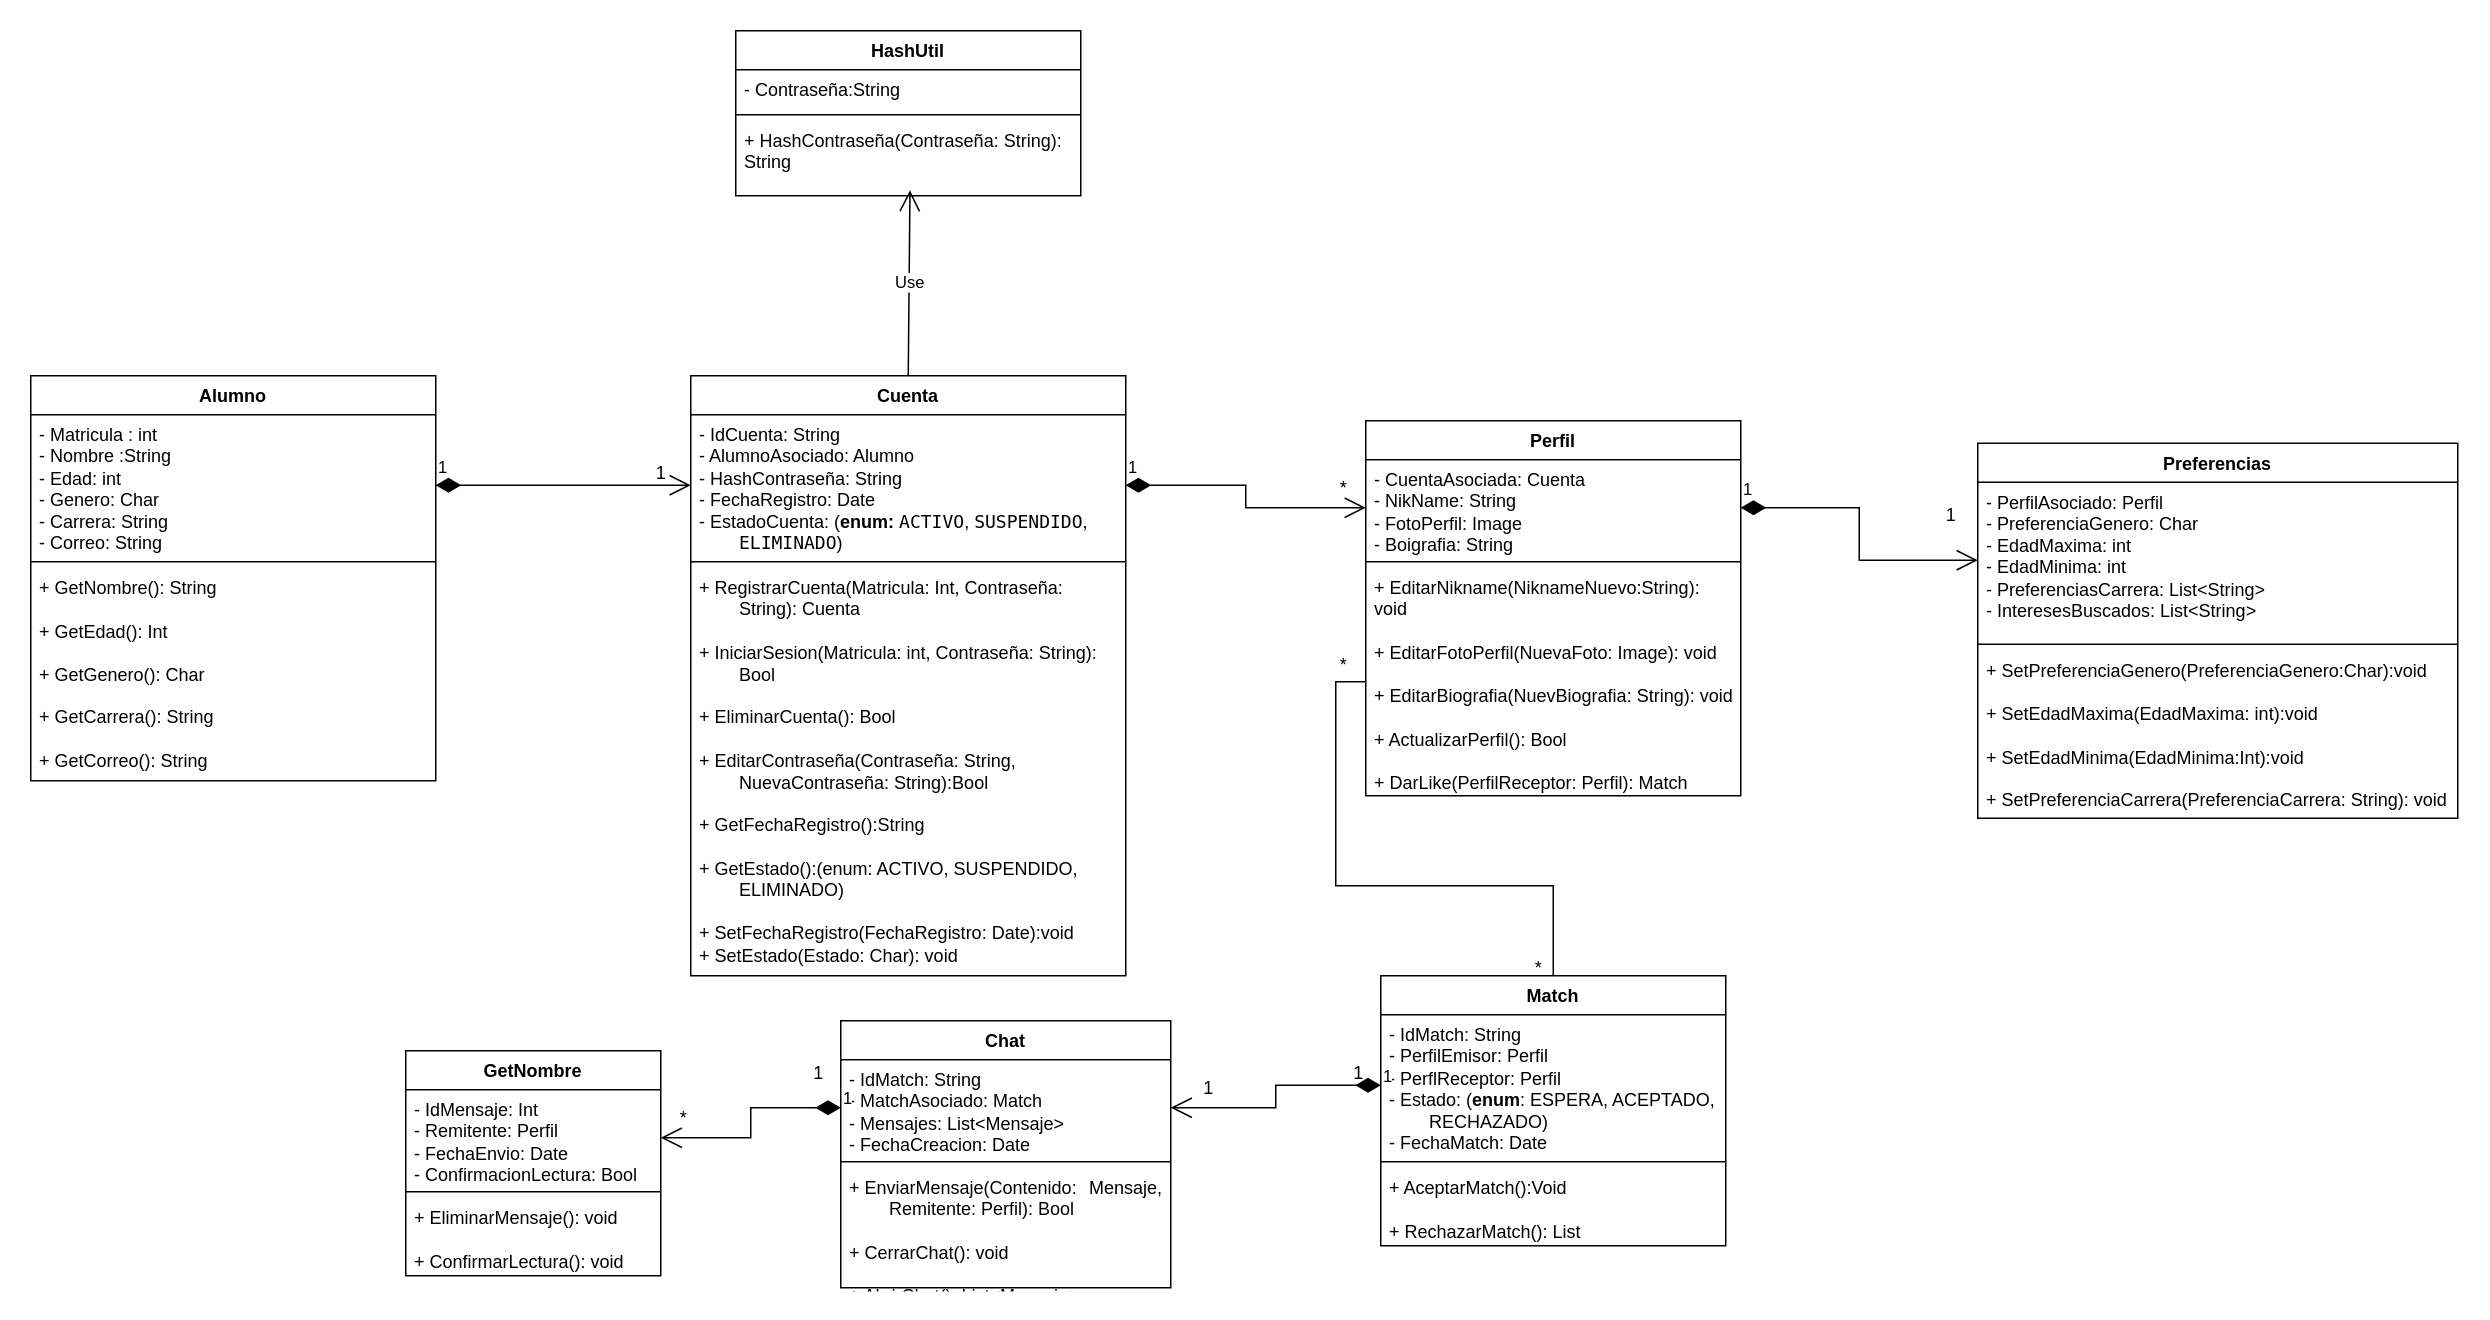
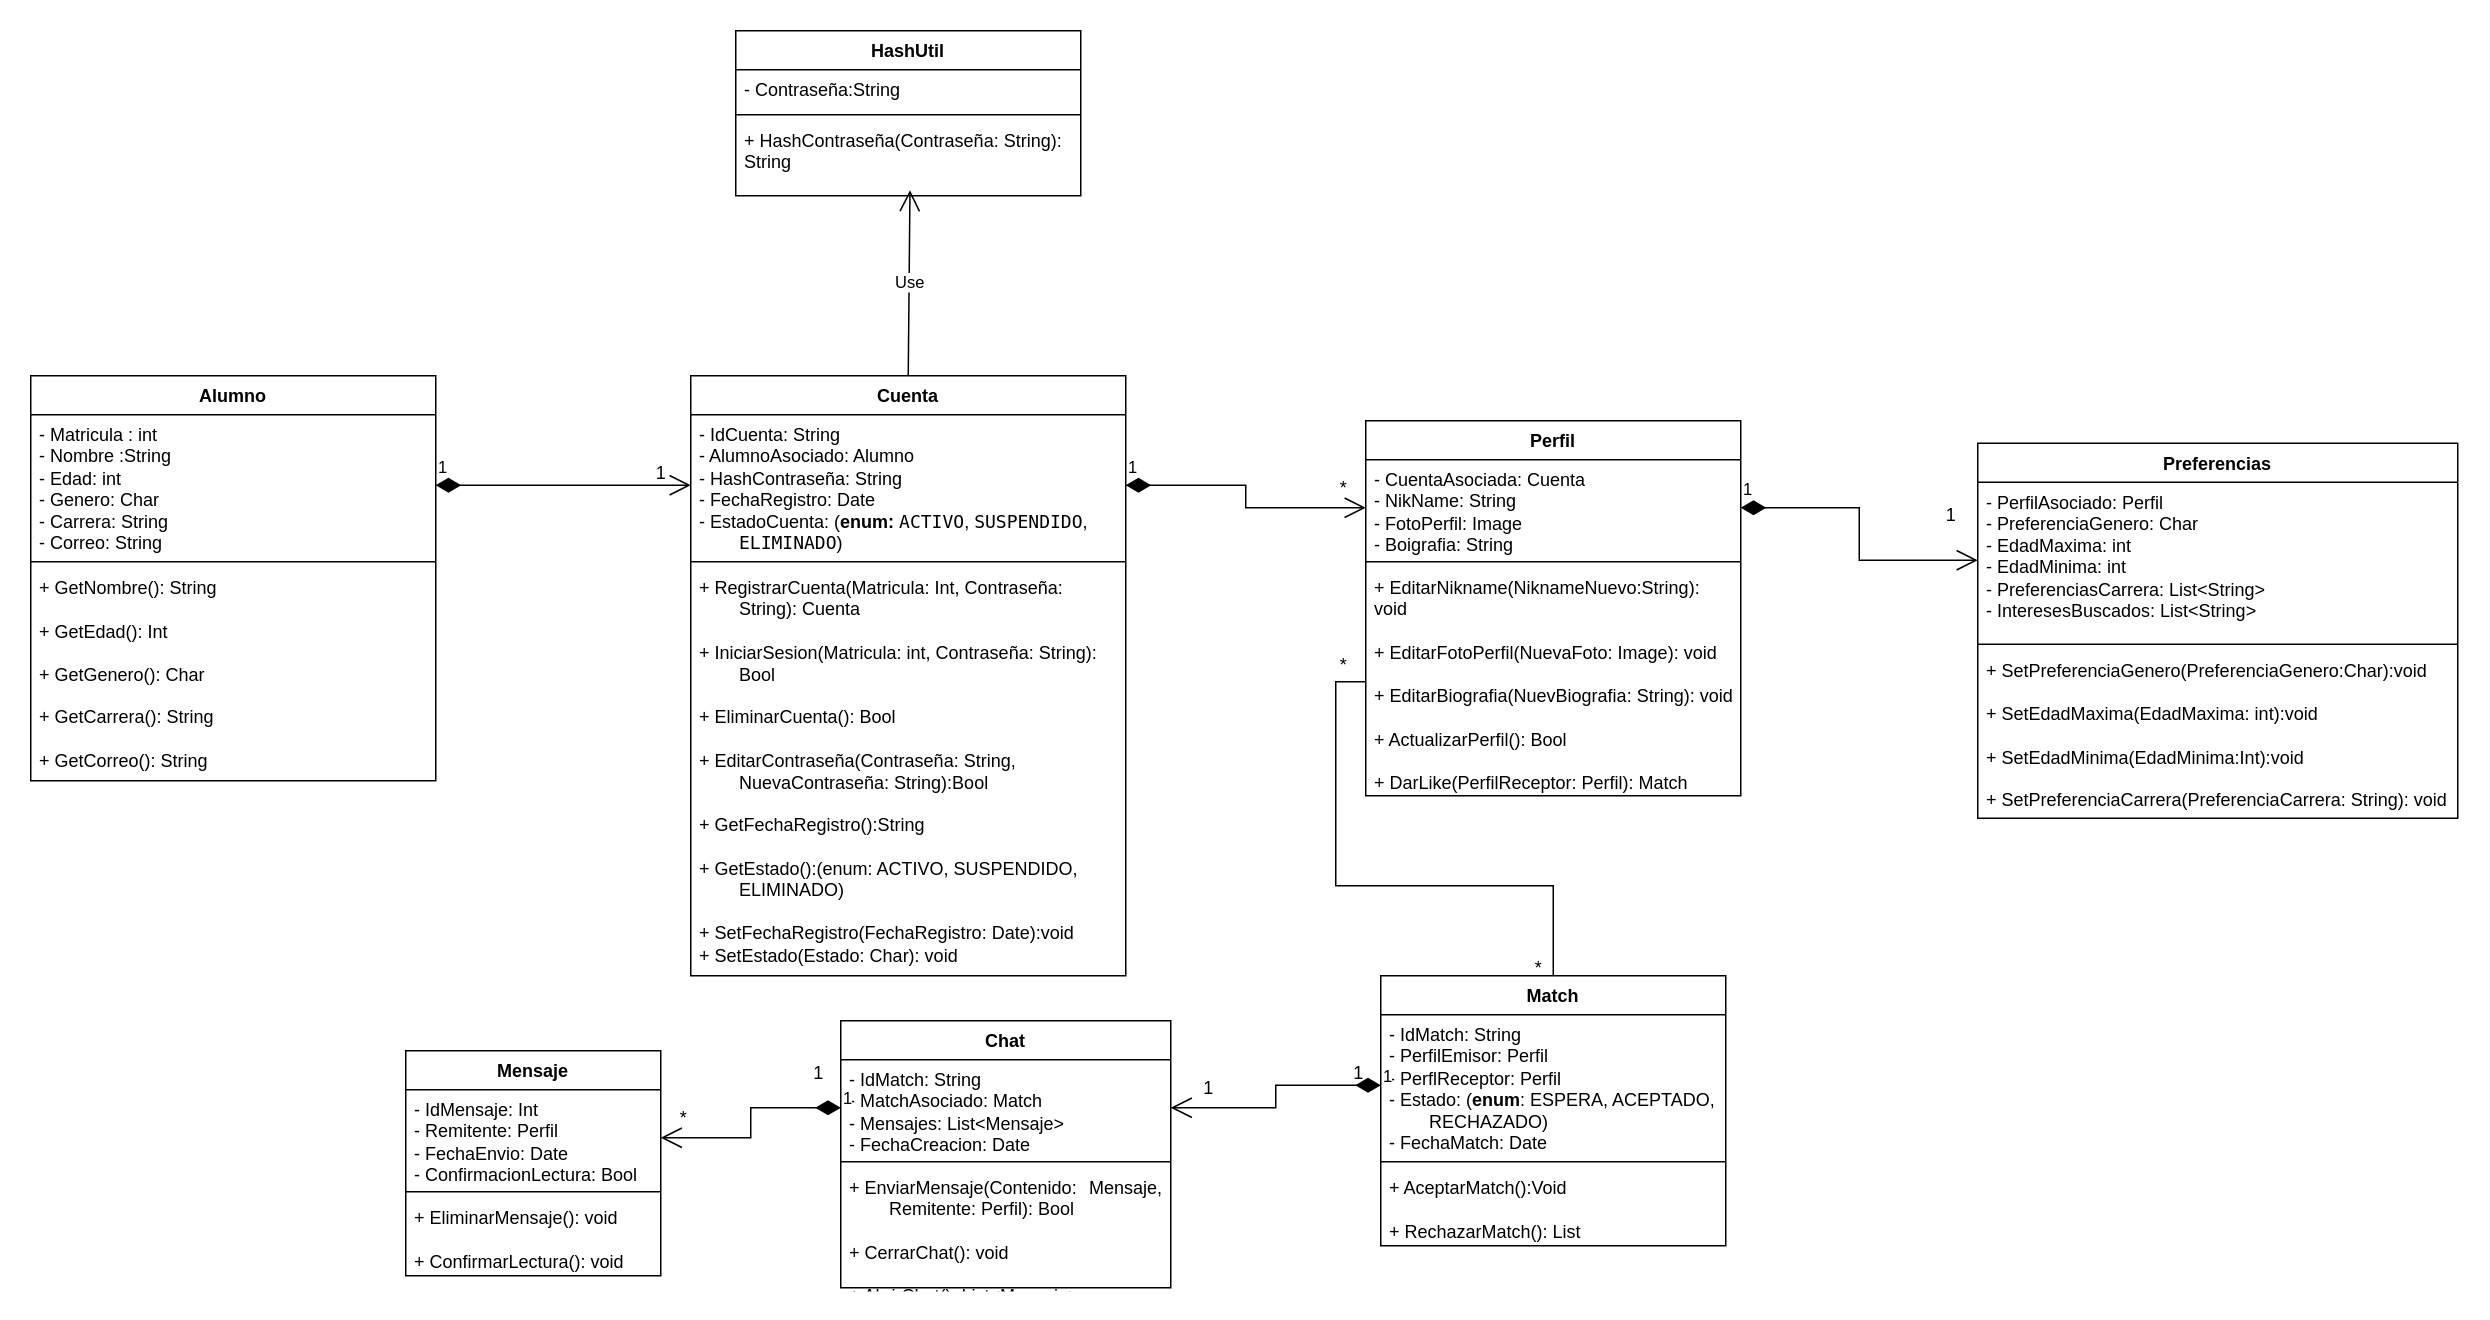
(533, 1072) -> (533, 1072)
